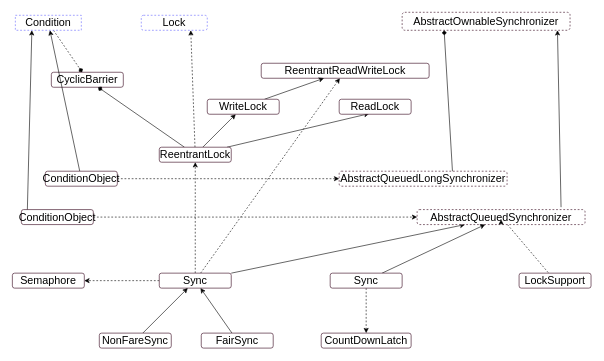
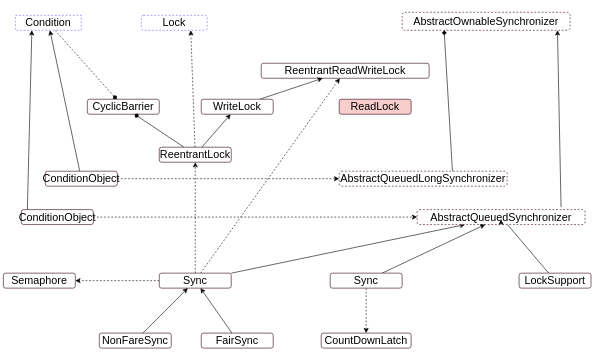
(87, 80) -> (123, 107)
(243, 107) -> (237, 107)
(375, 107) -> (375, 107)
(296, 131) -> none
(527, 248) -> (527, 248)
(48, 281) -> (39, 281)
